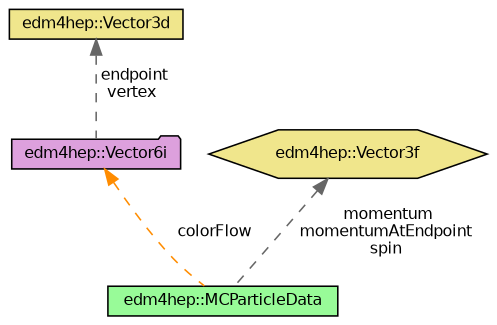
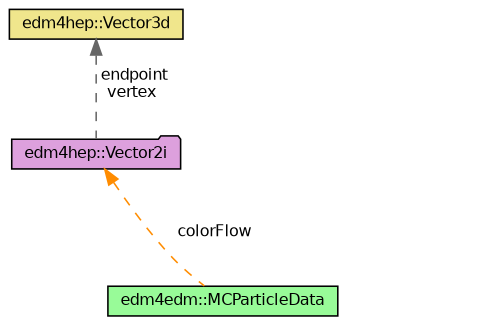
(96, 154) -> (96, 154)
(348, 154) -> none
(223, 301) -> (223, 301)
